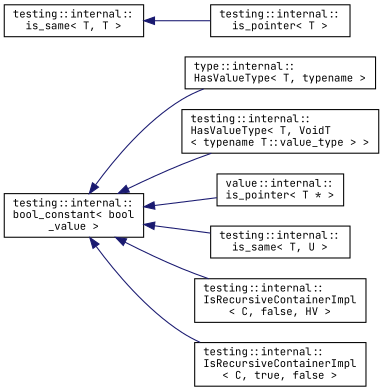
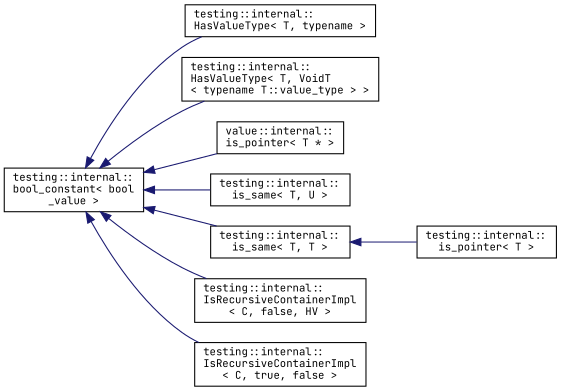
(280, 73) -> (280, 21)
none -> (185, 218)
